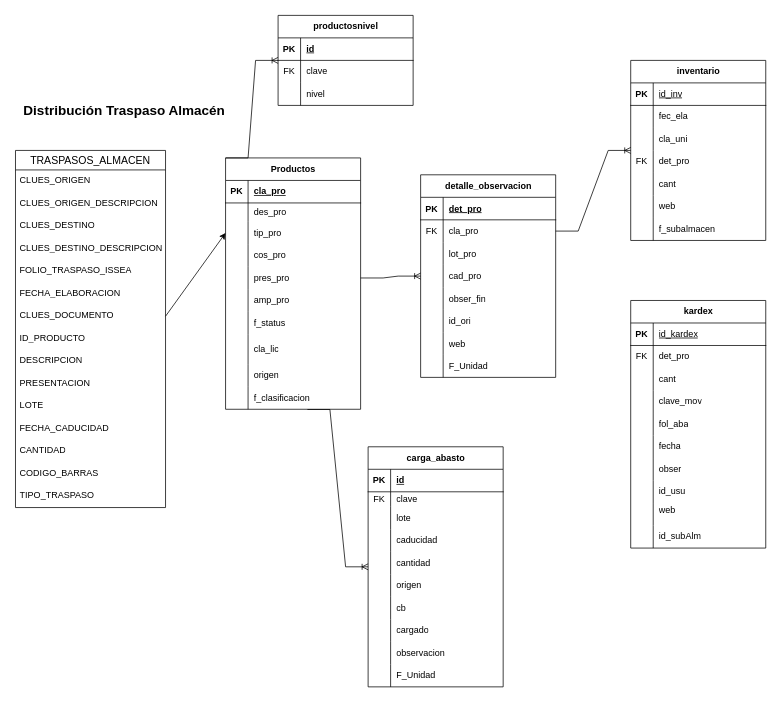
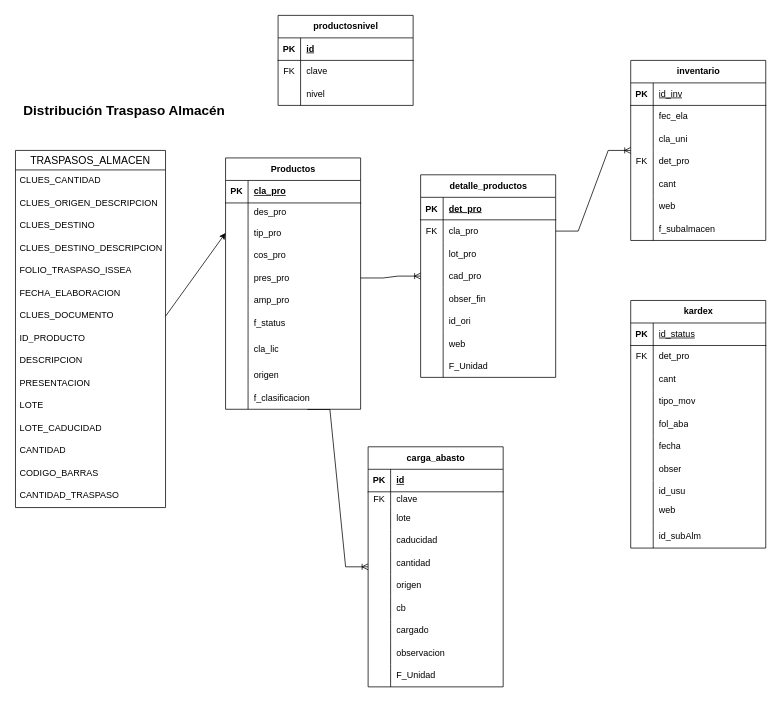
(252, 101) -> none
(50, 181) -> (55, 181)
(488, 186) -> (488, 186)
(680, 334) -> (680, 334)
(680, 402) -> (678, 402)
(58, 428) -> (55, 428)
(53, 496) -> (63, 496)
